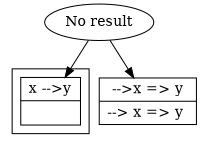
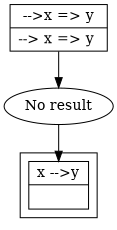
(119, 55) -> (59, 64)
